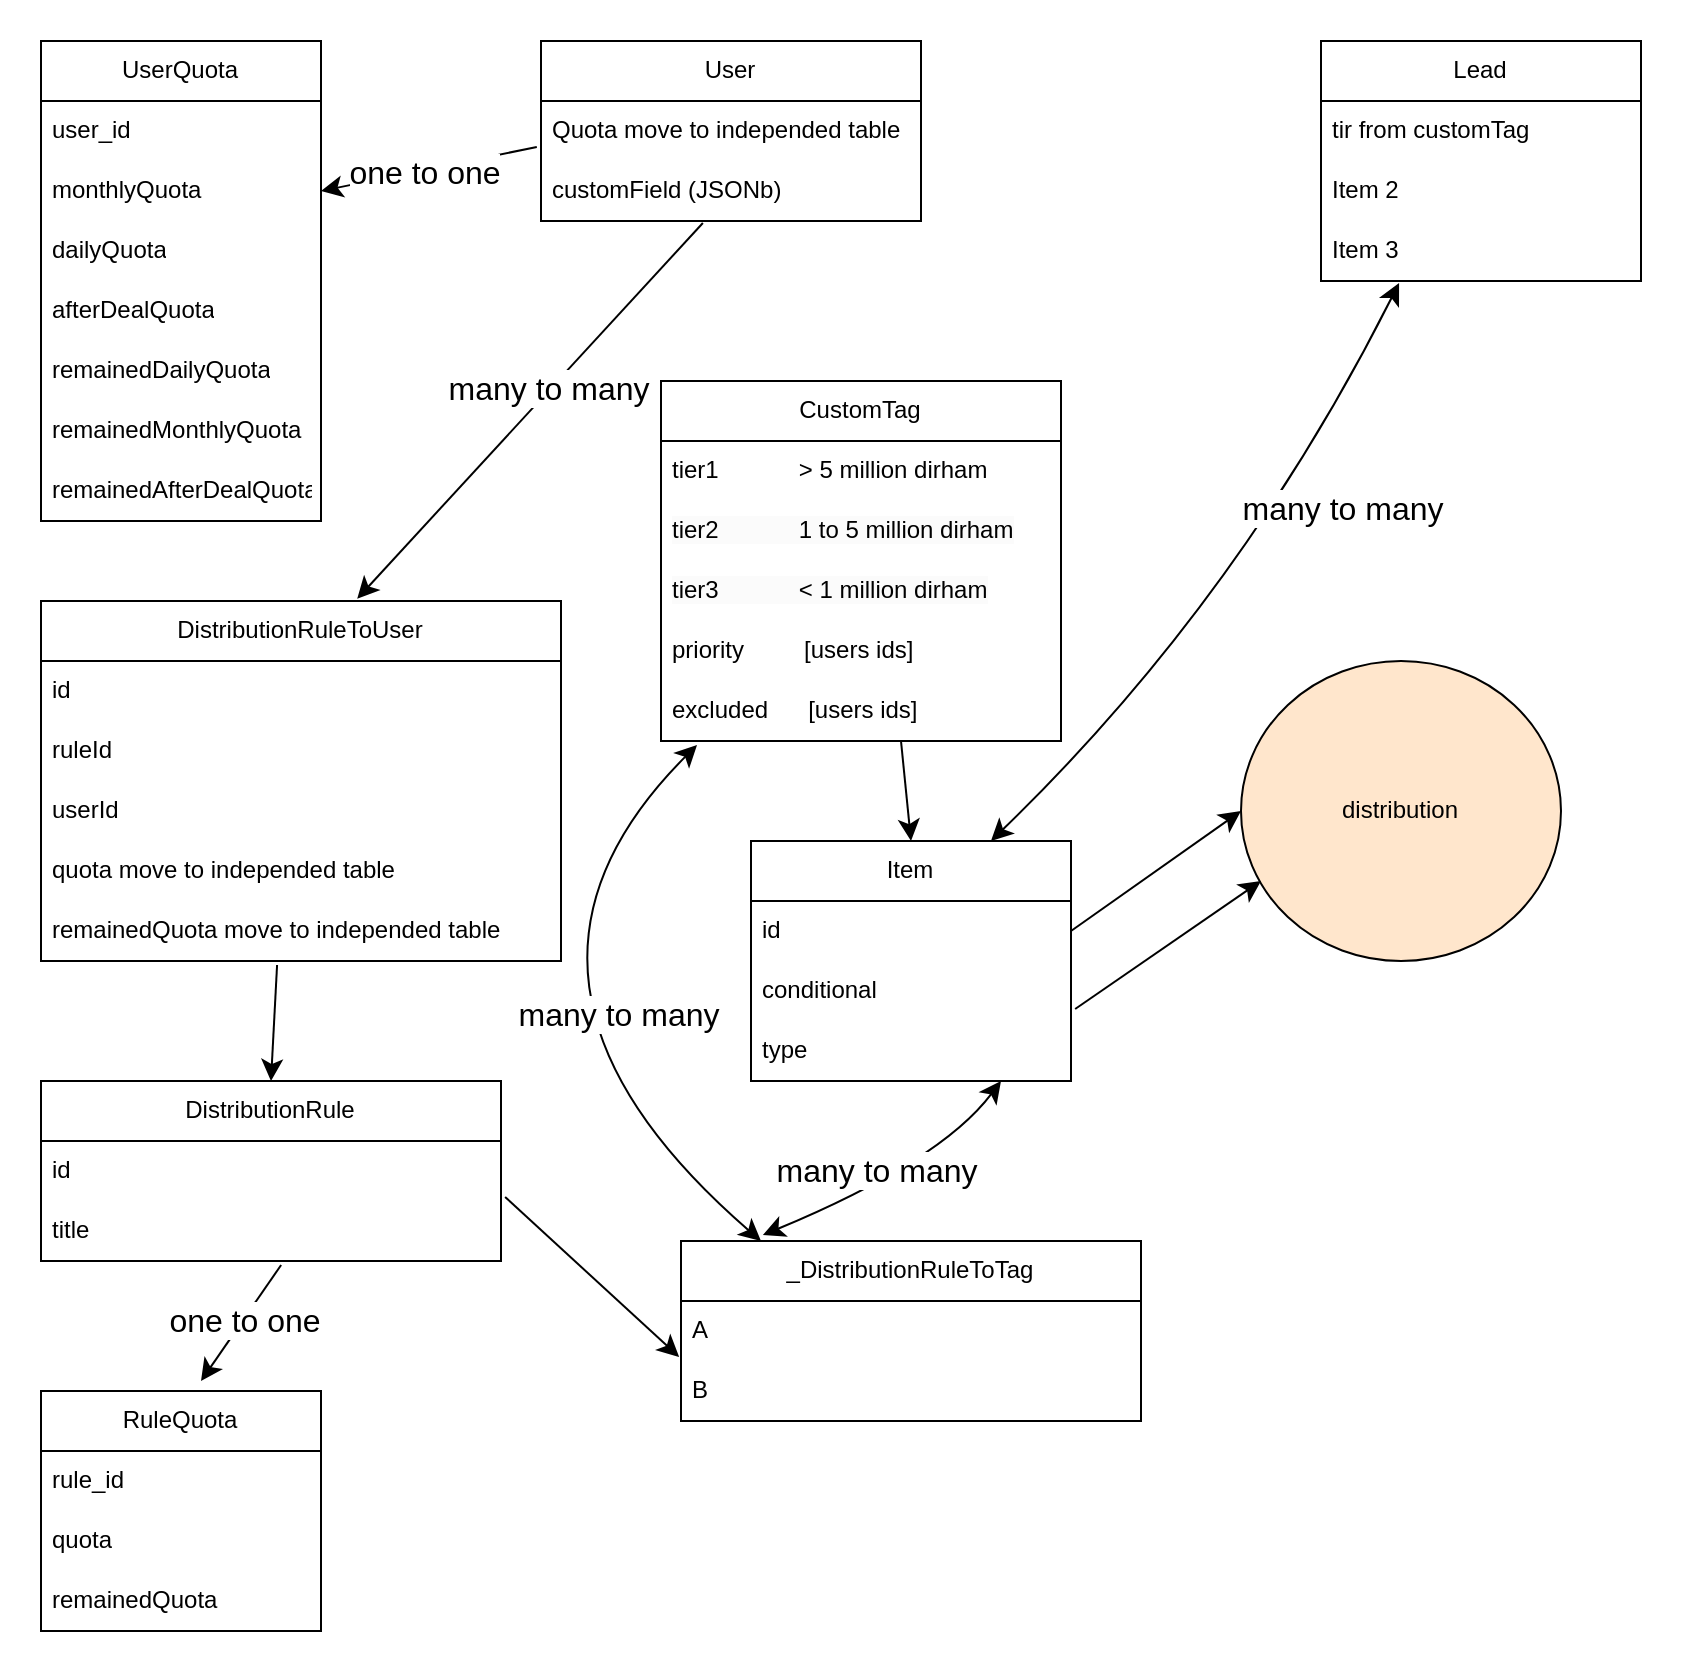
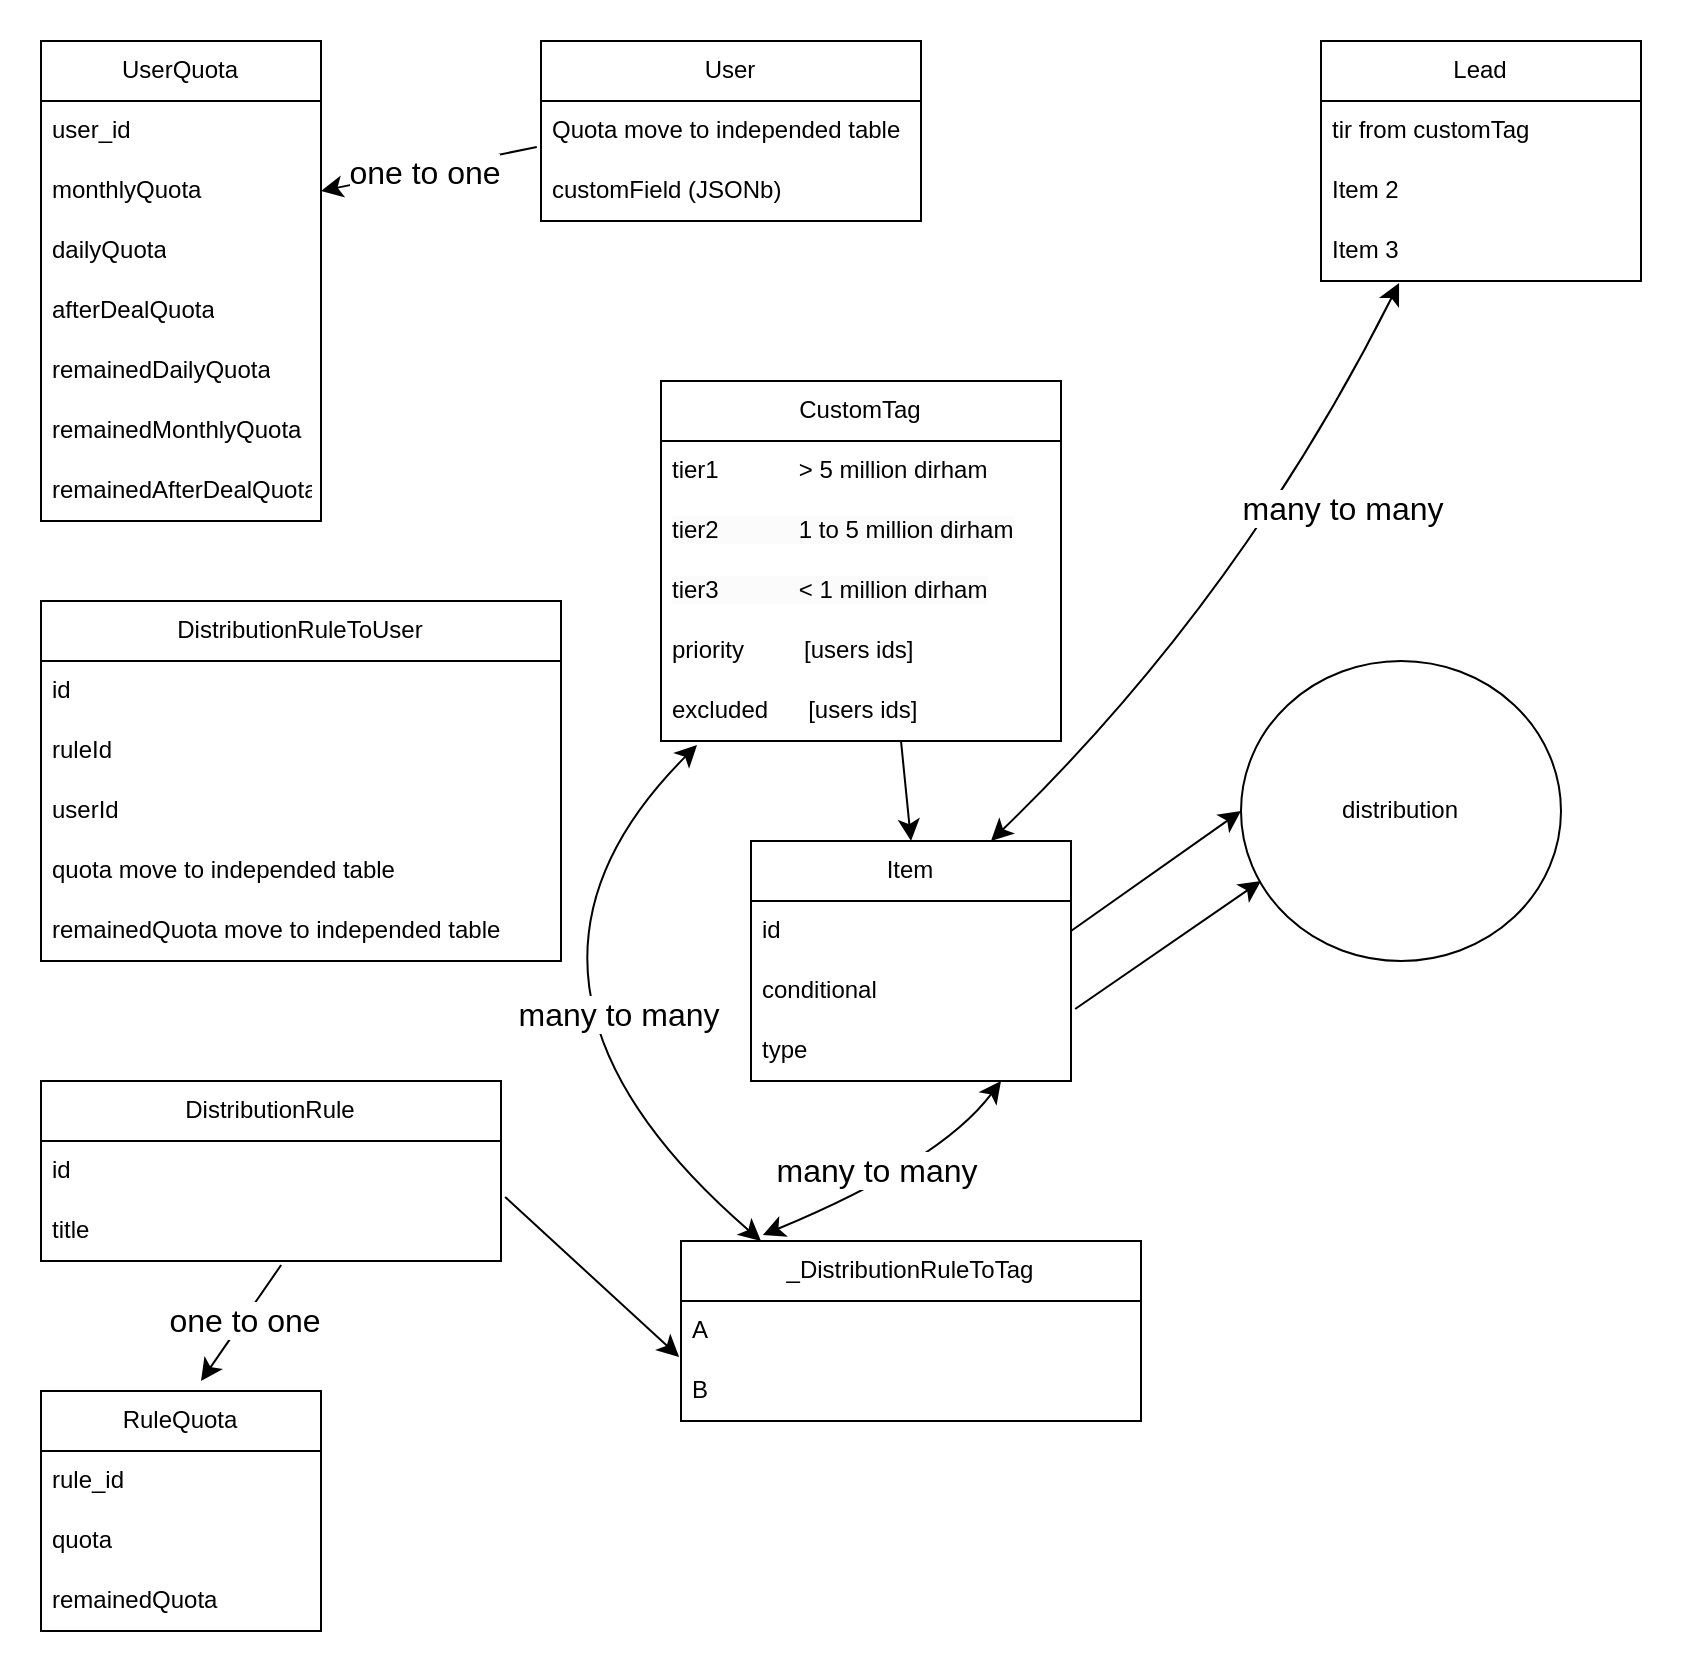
(463, 484) -> none
(1401, 811) -> (1401, 811)
(274, 1015) -> none
